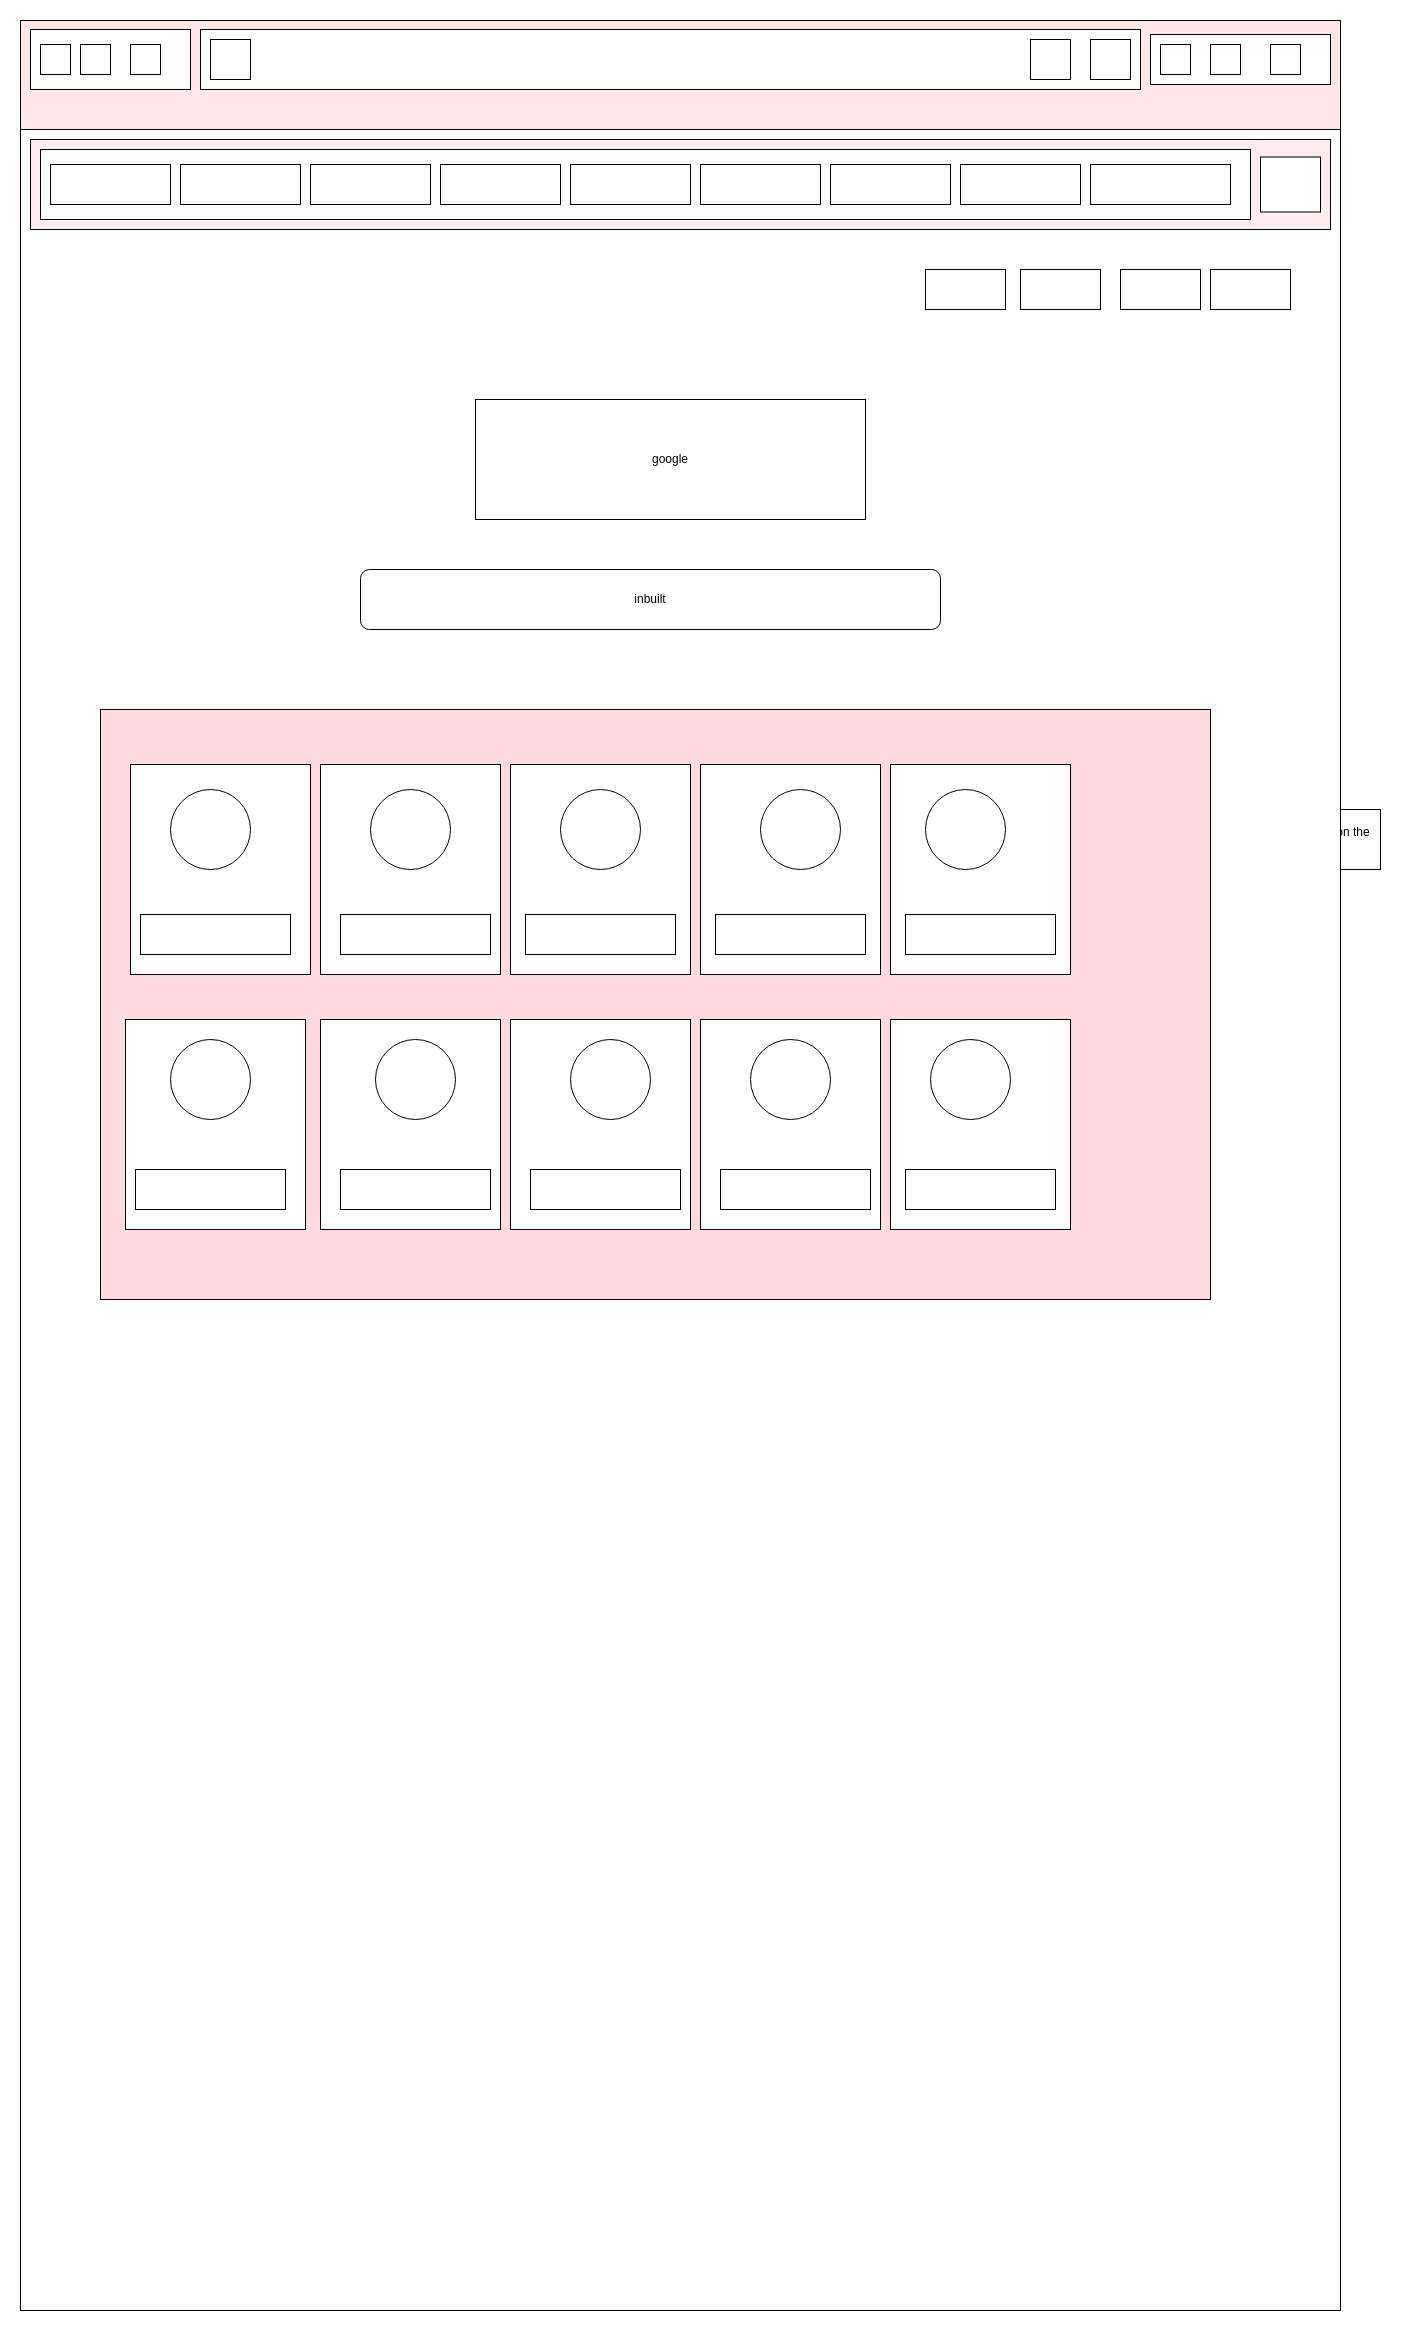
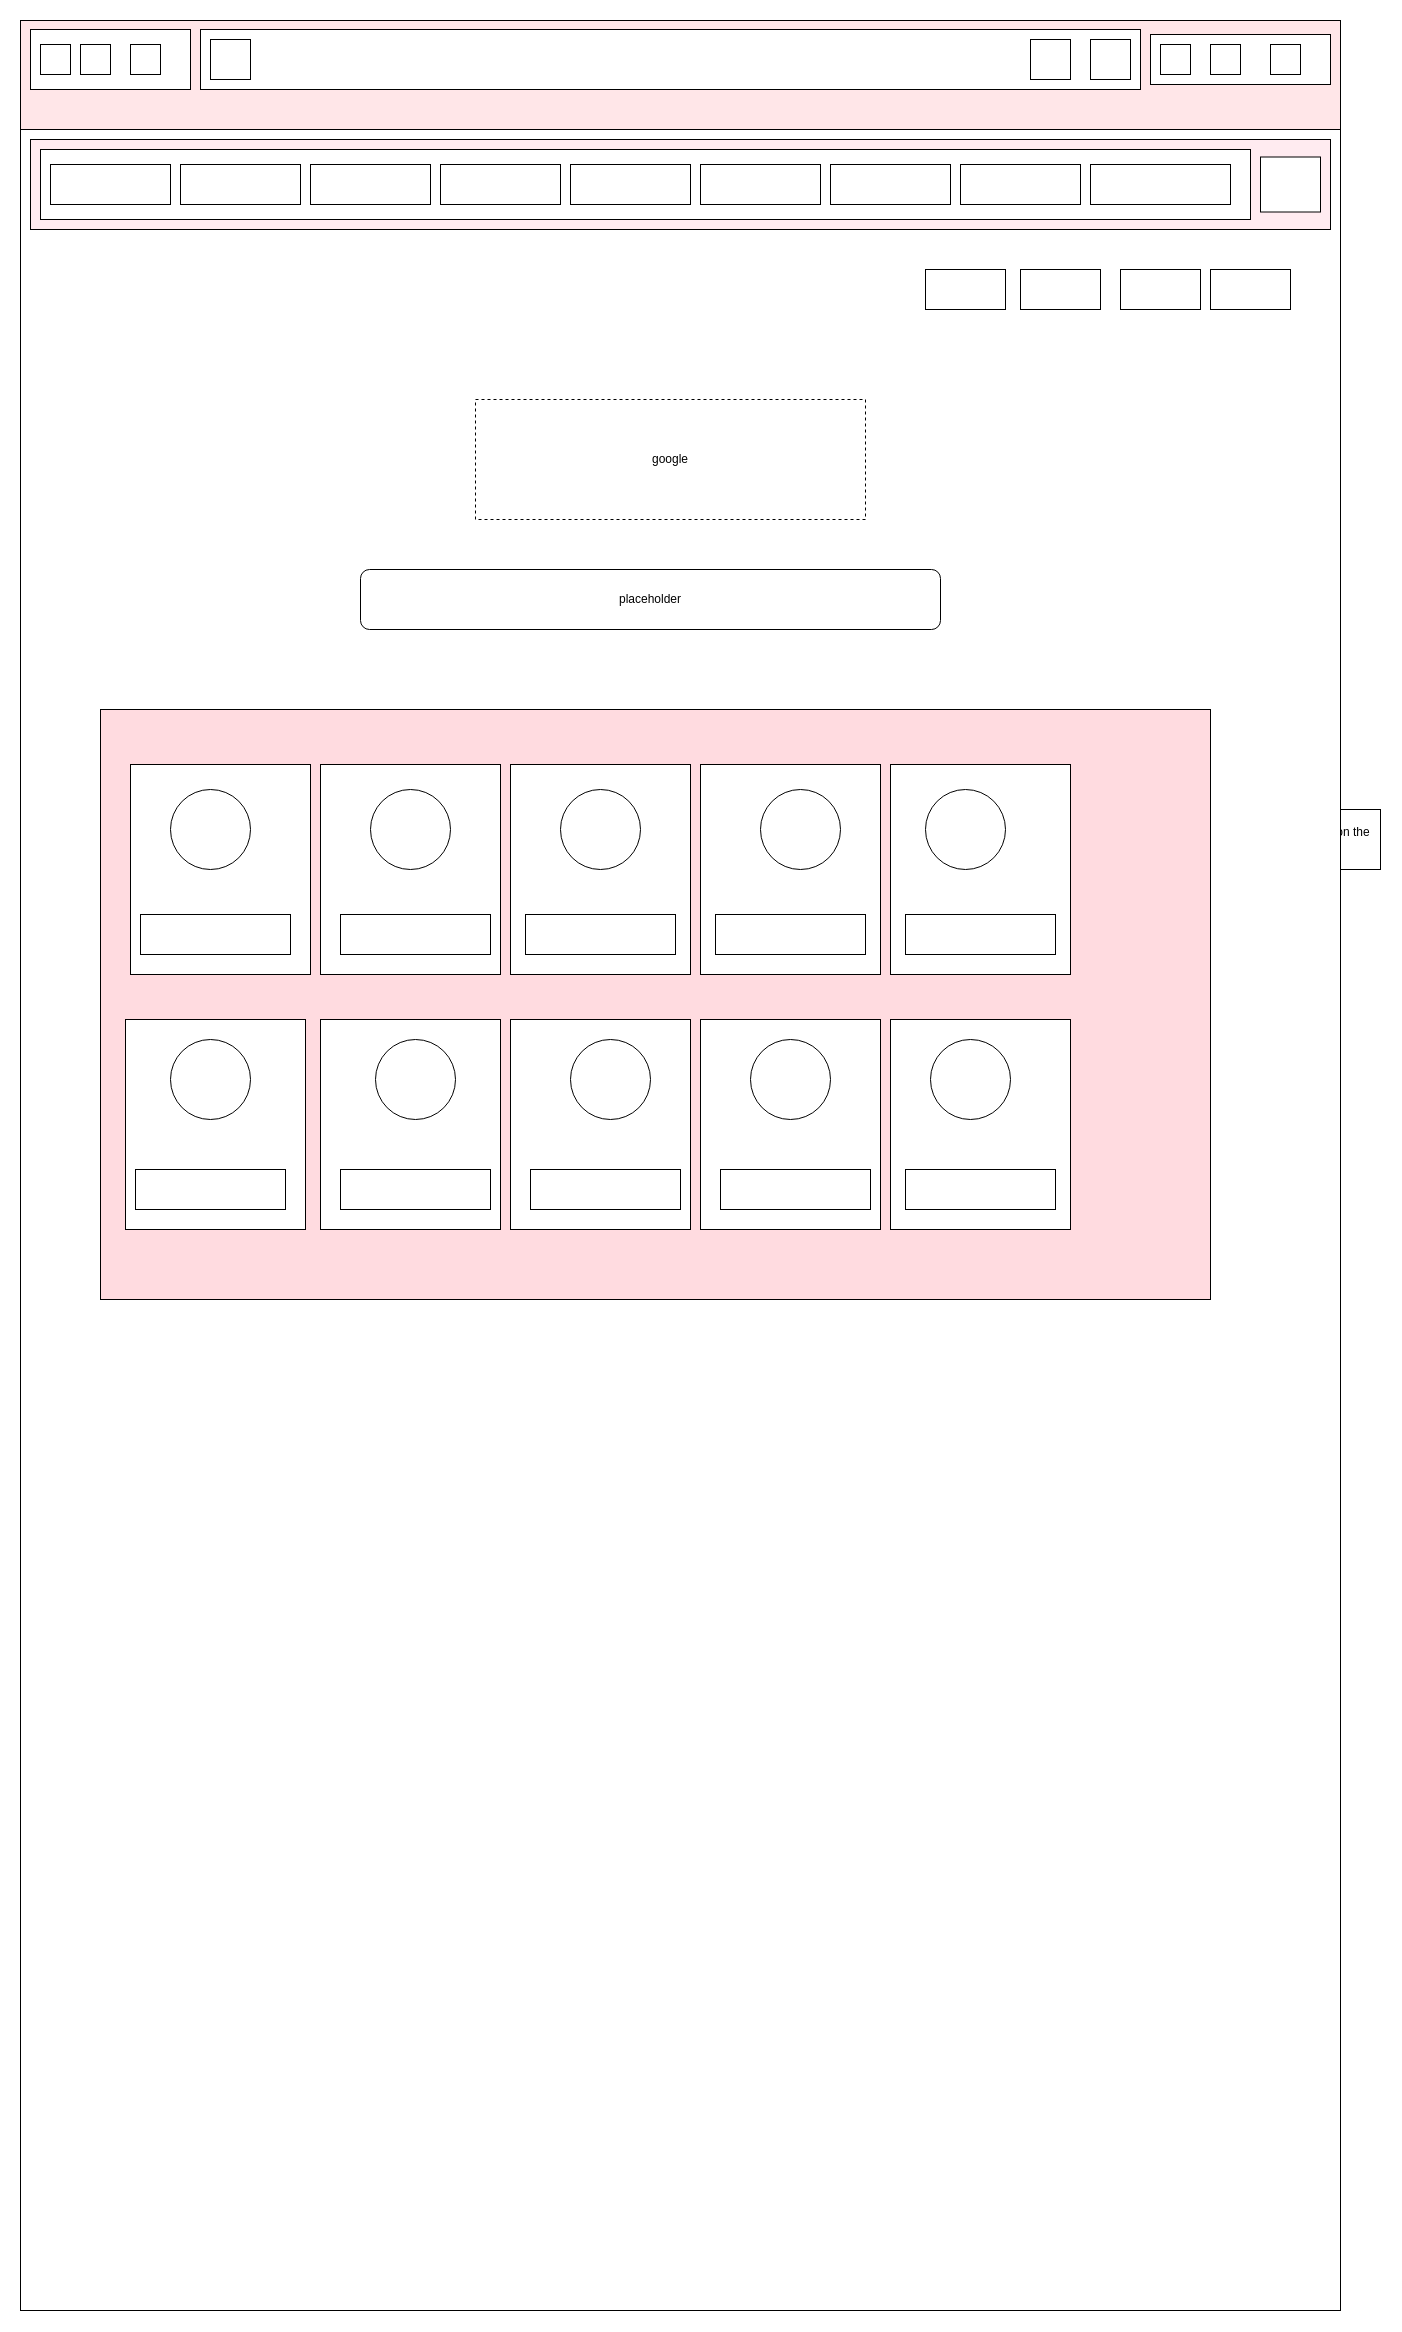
(671, 460) -> (671, 460)
(651, 600) -> (651, 600)
